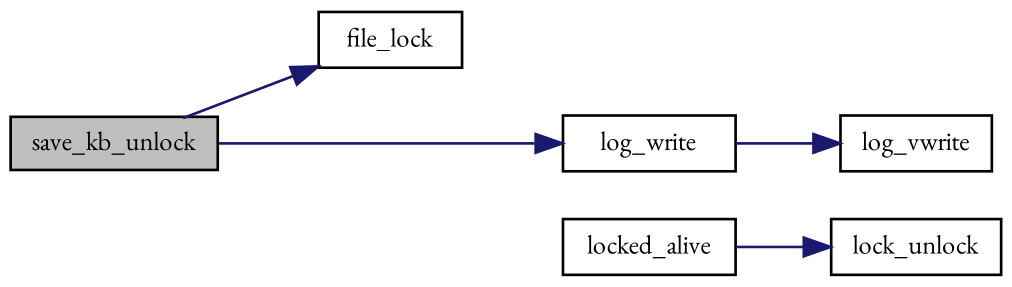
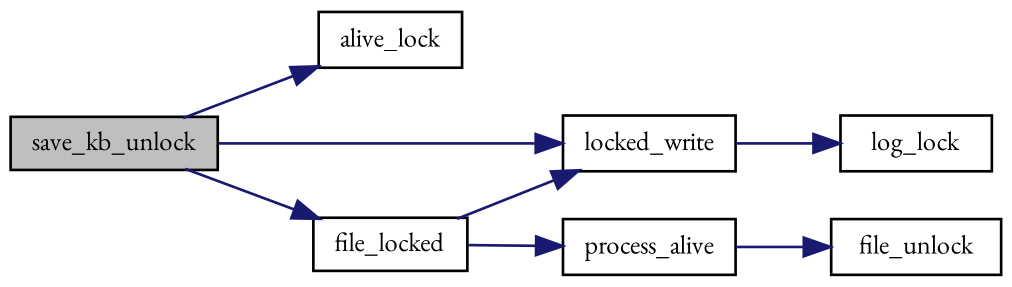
(390, 40) -> (390, 40)
(649, 143) -> (649, 143)
(916, 143) -> (916, 143)
none -> (390, 244)
(649, 247) -> (649, 247)
(916, 247) -> (916, 247)
